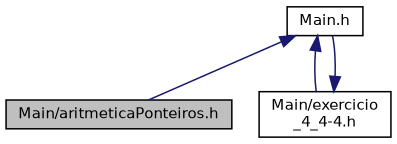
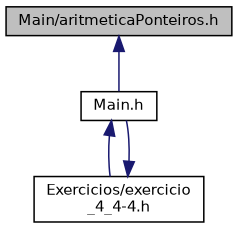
(215, 71) -> (119, 72)
(325, 114) -> (119, 199)
